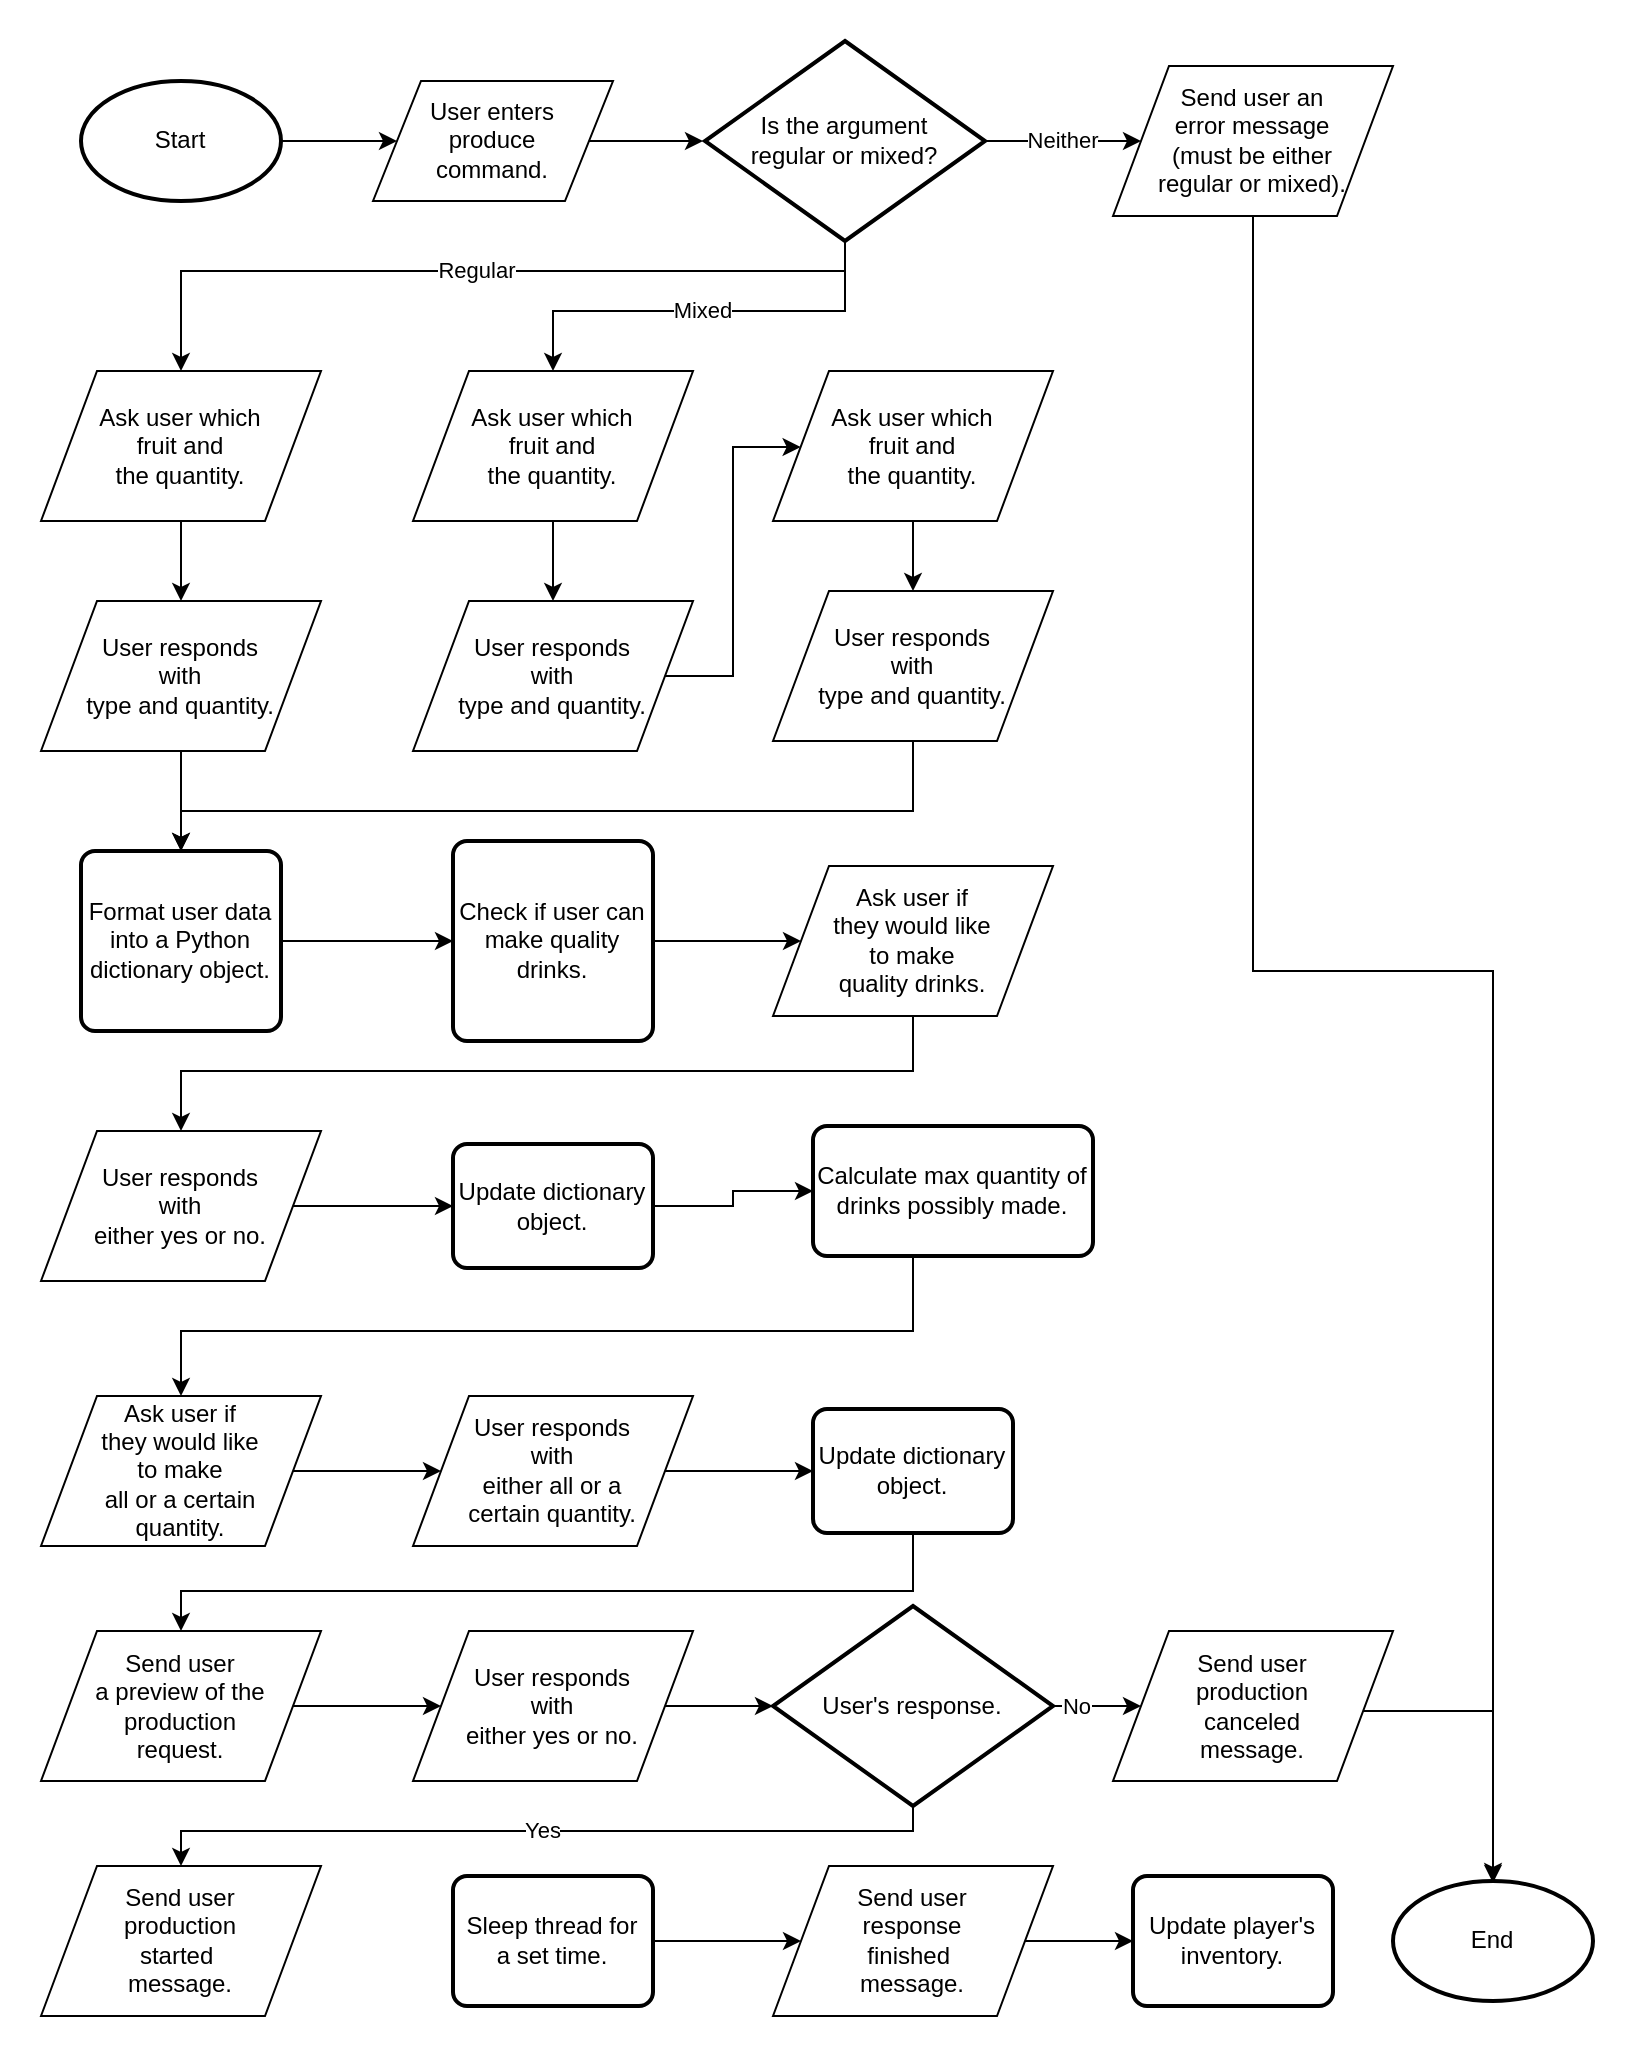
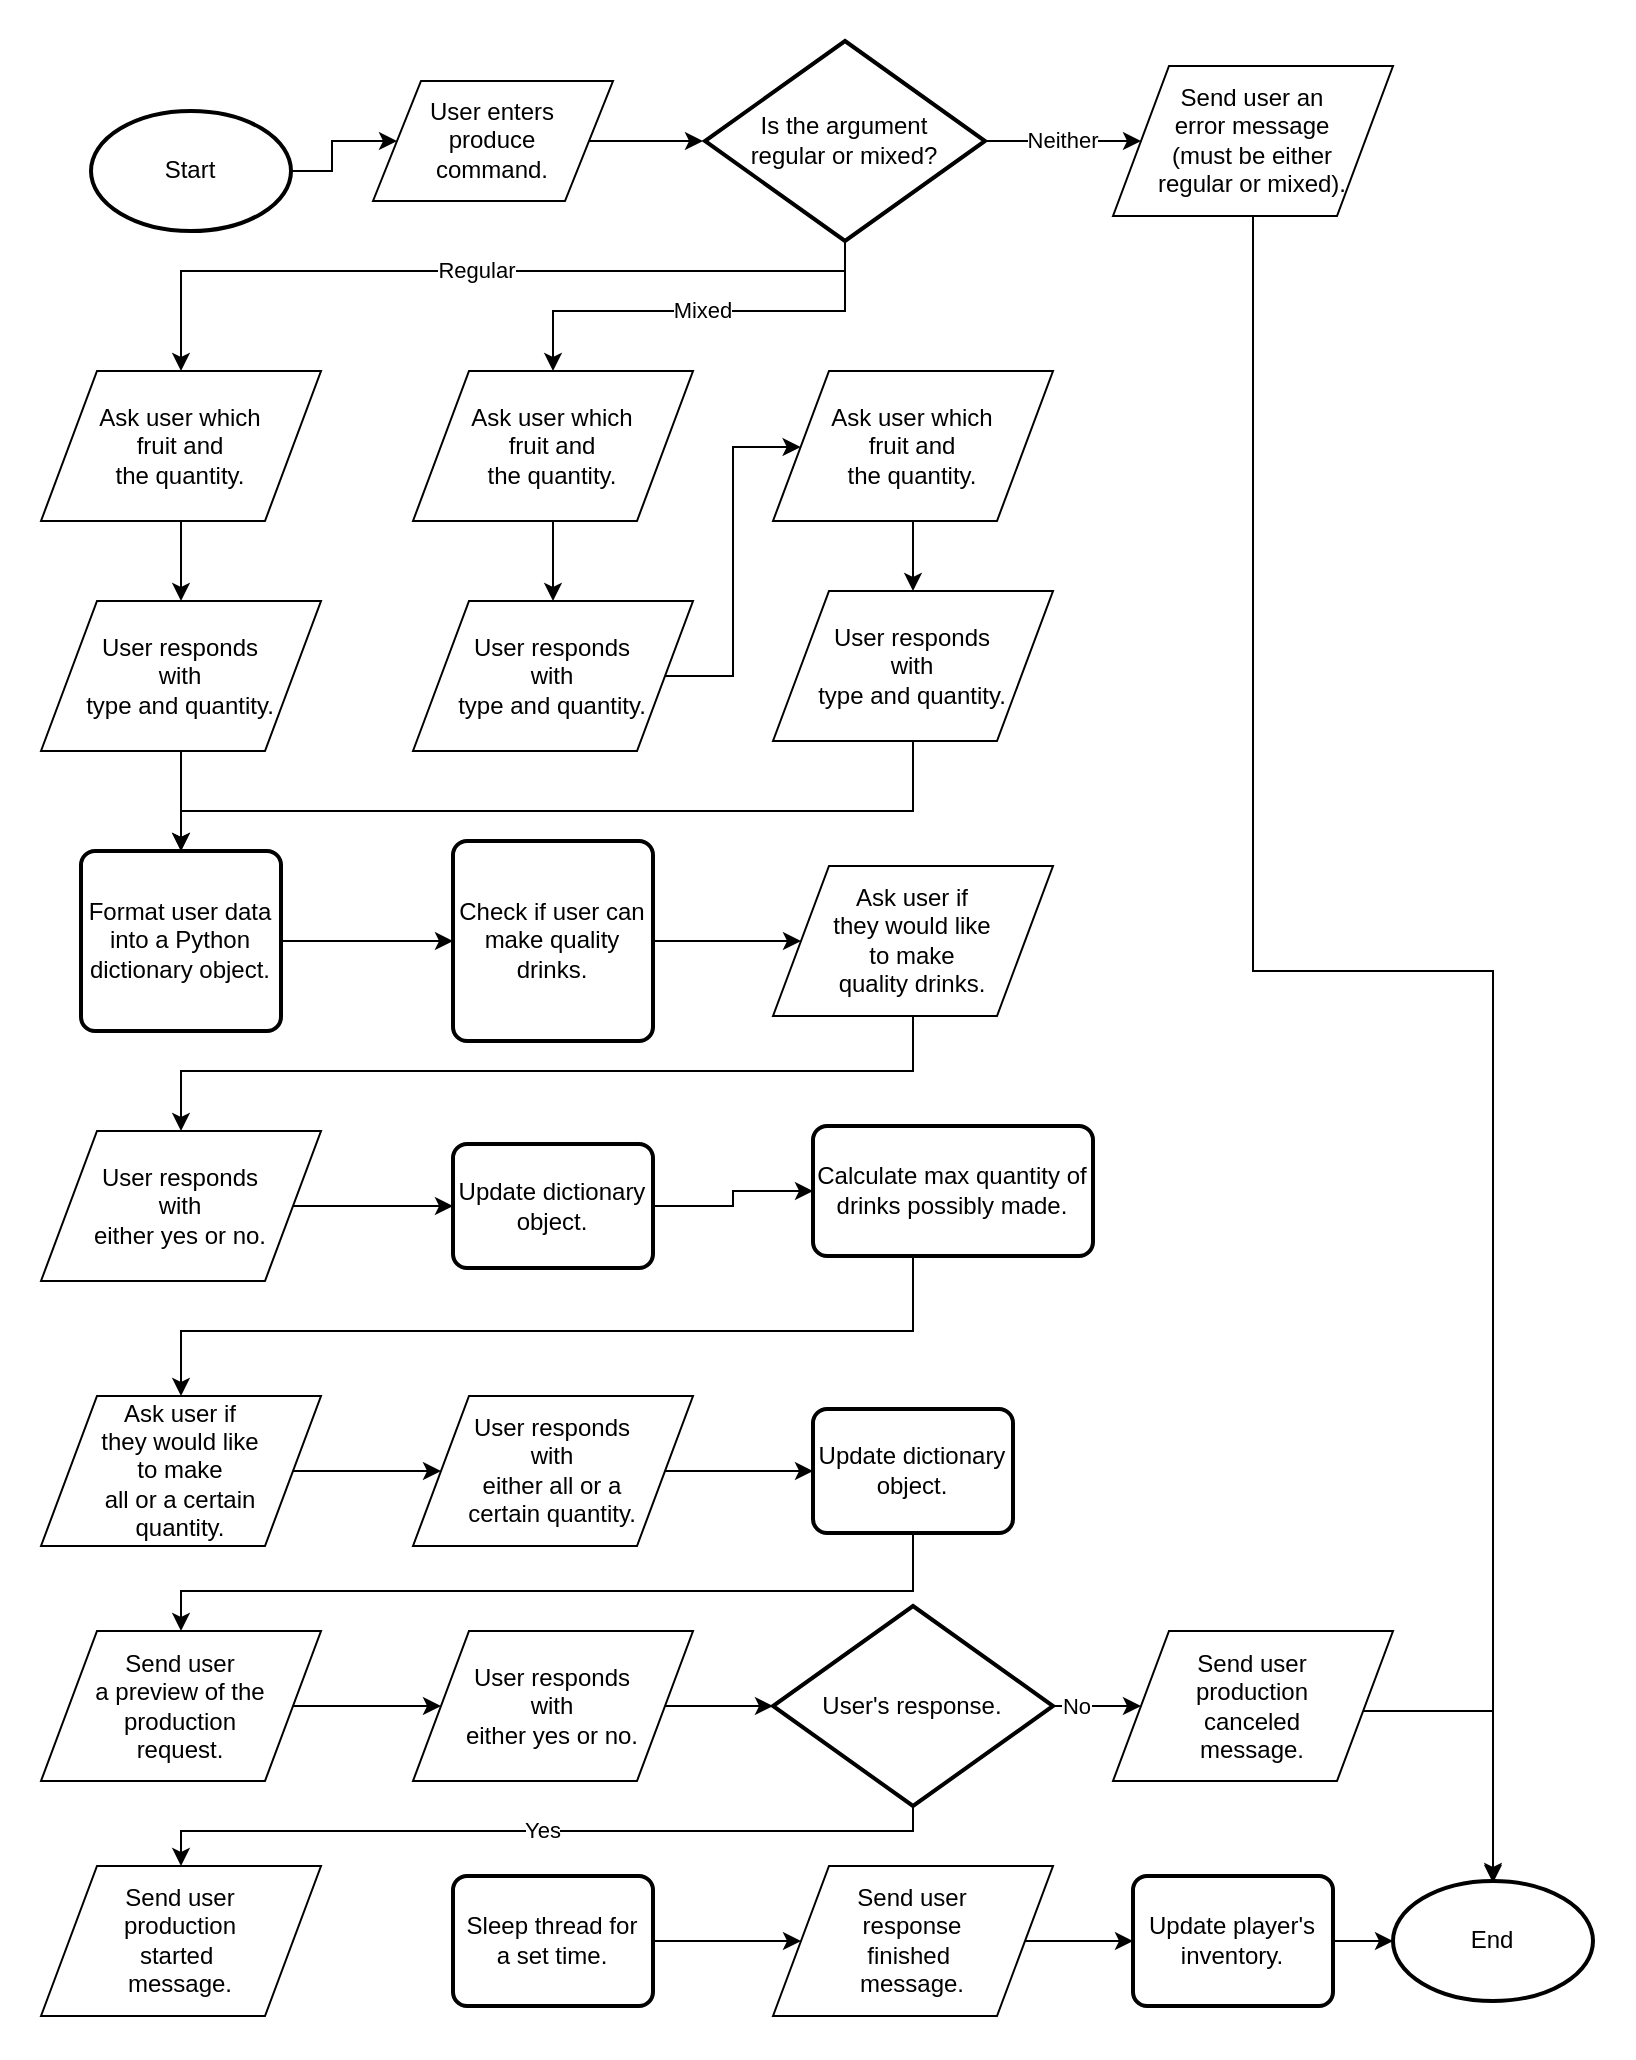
(181, 141) -> (191, 171)
none -> (1370, 1941)
